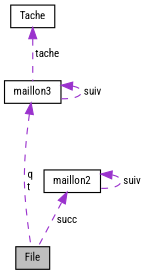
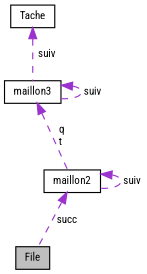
(46, 54) -> (46, 54)
(24, 181) -> (55, 142)
